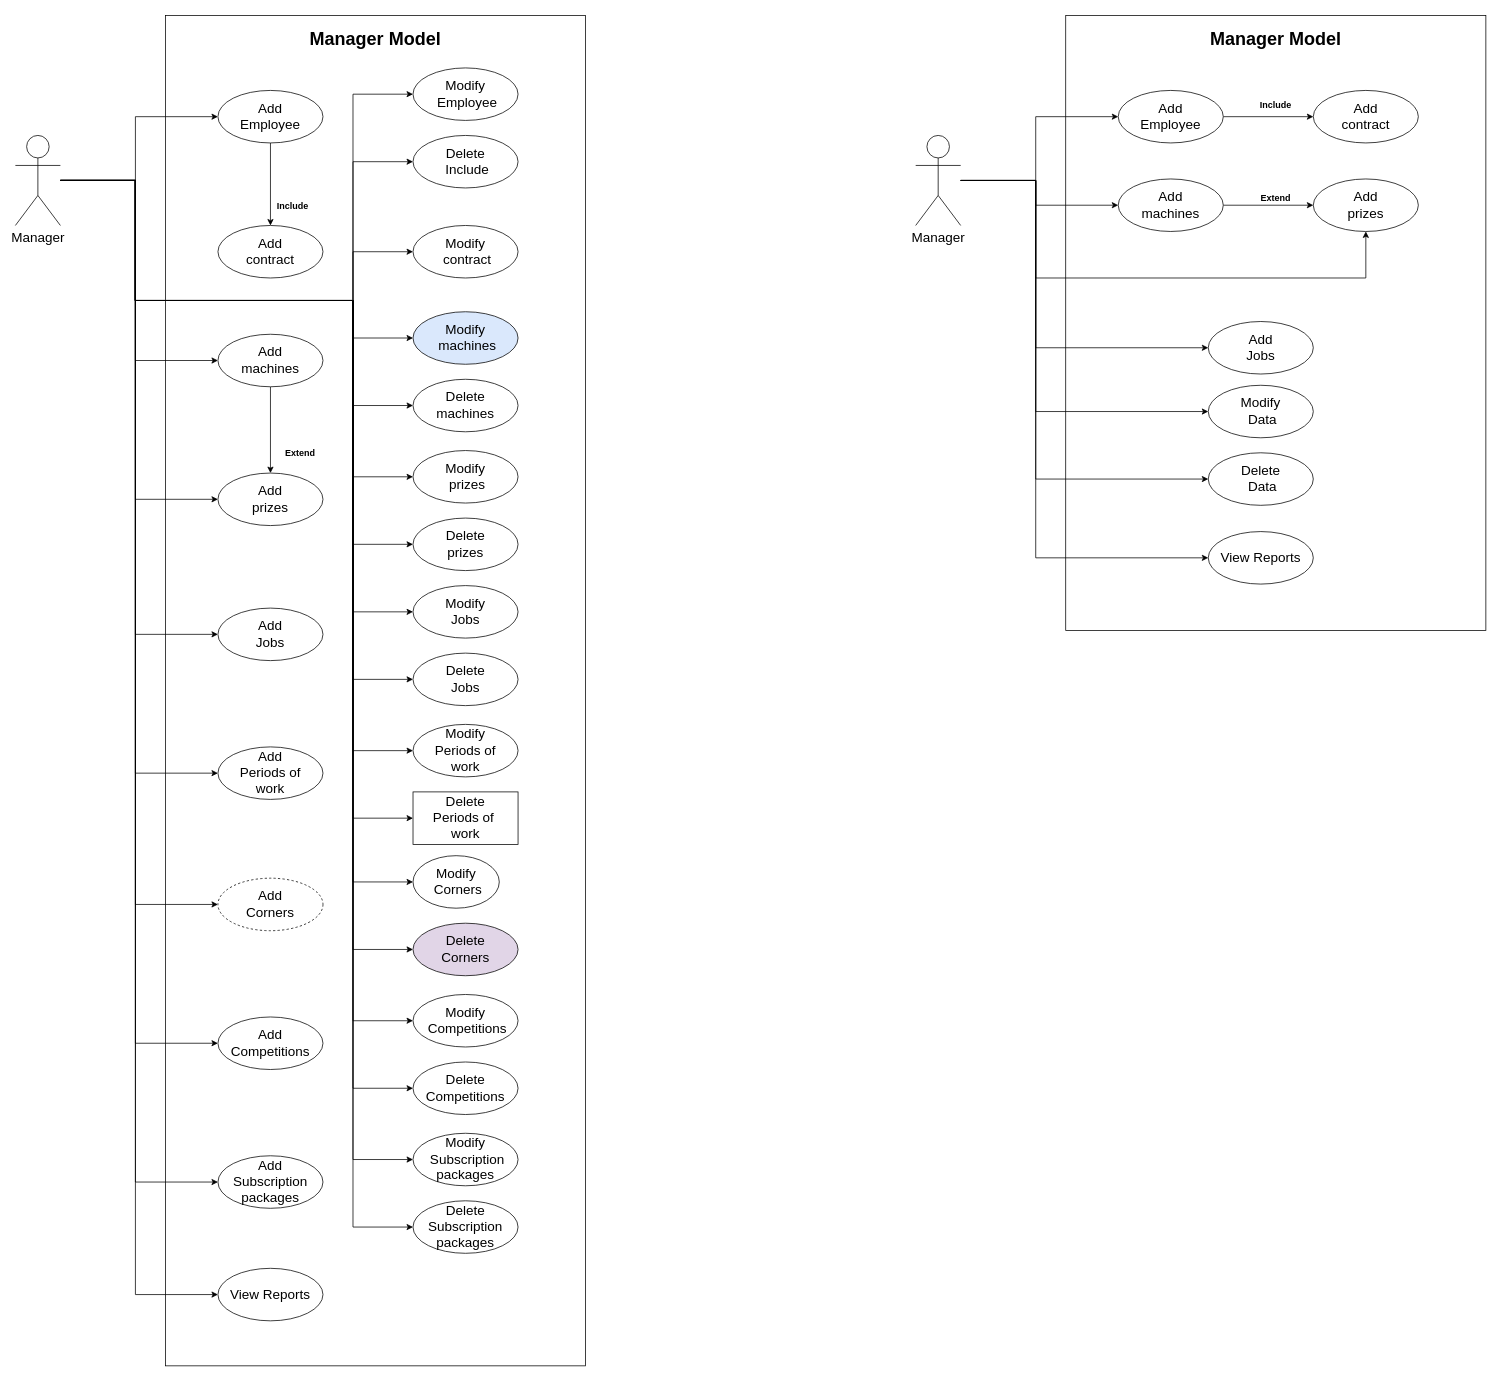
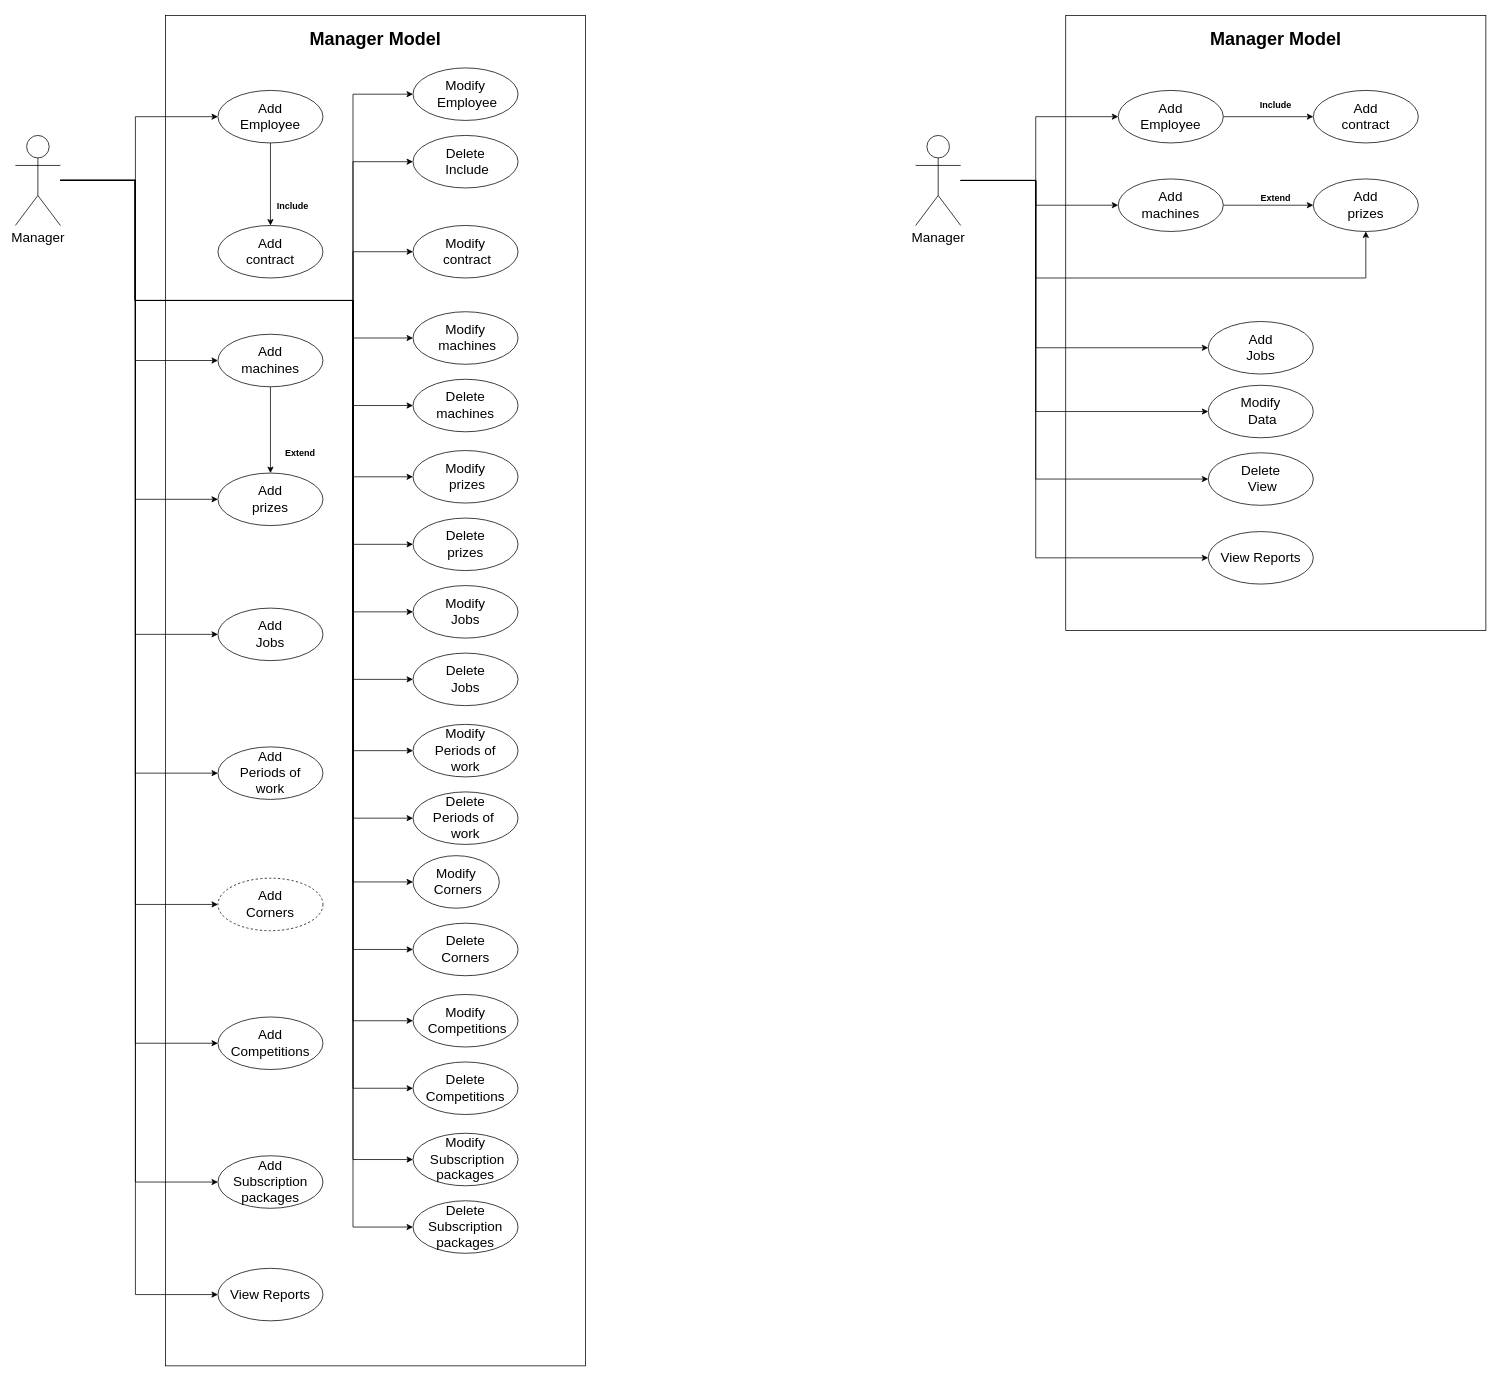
(465, 338) -> (465, 338)
(1260, 479) -> (1260, 479)
(465, 818) -> (465, 818)
(465, 949) -> (465, 949)
